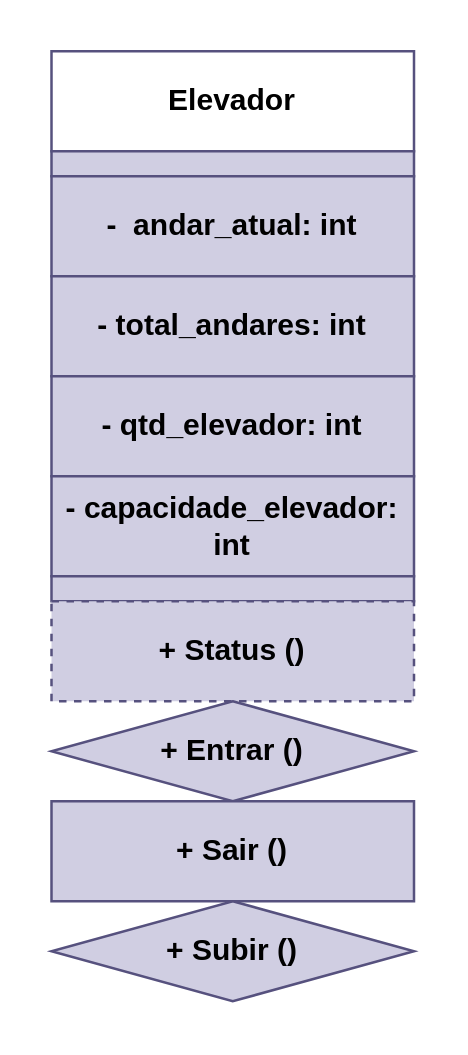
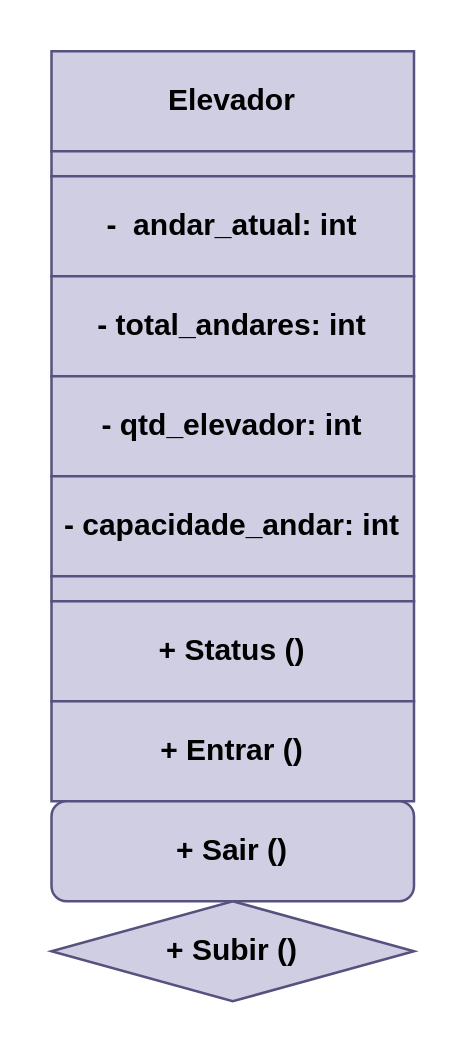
(233, 101) -> (233, 101)
(233, 526) -> (233, 526)
(233, 651) -> (233, 651)
(233, 751) -> (233, 751)
(233, 851) -> (233, 851)
